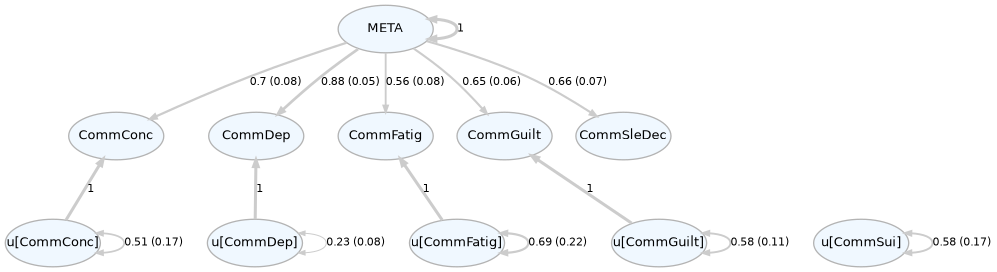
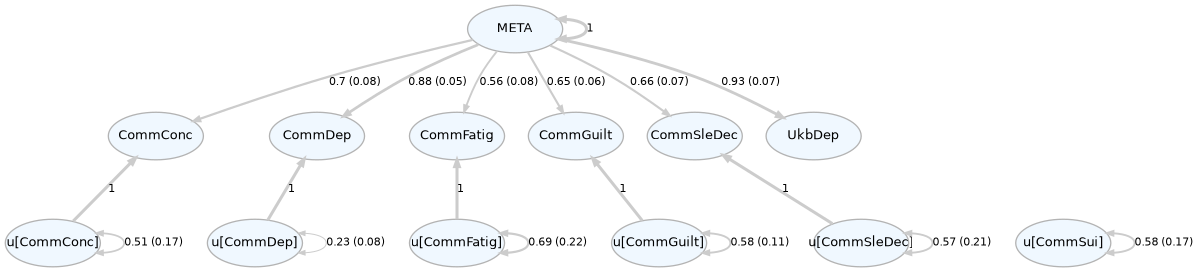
none -> (814, 136)
none -> (861, 243)
